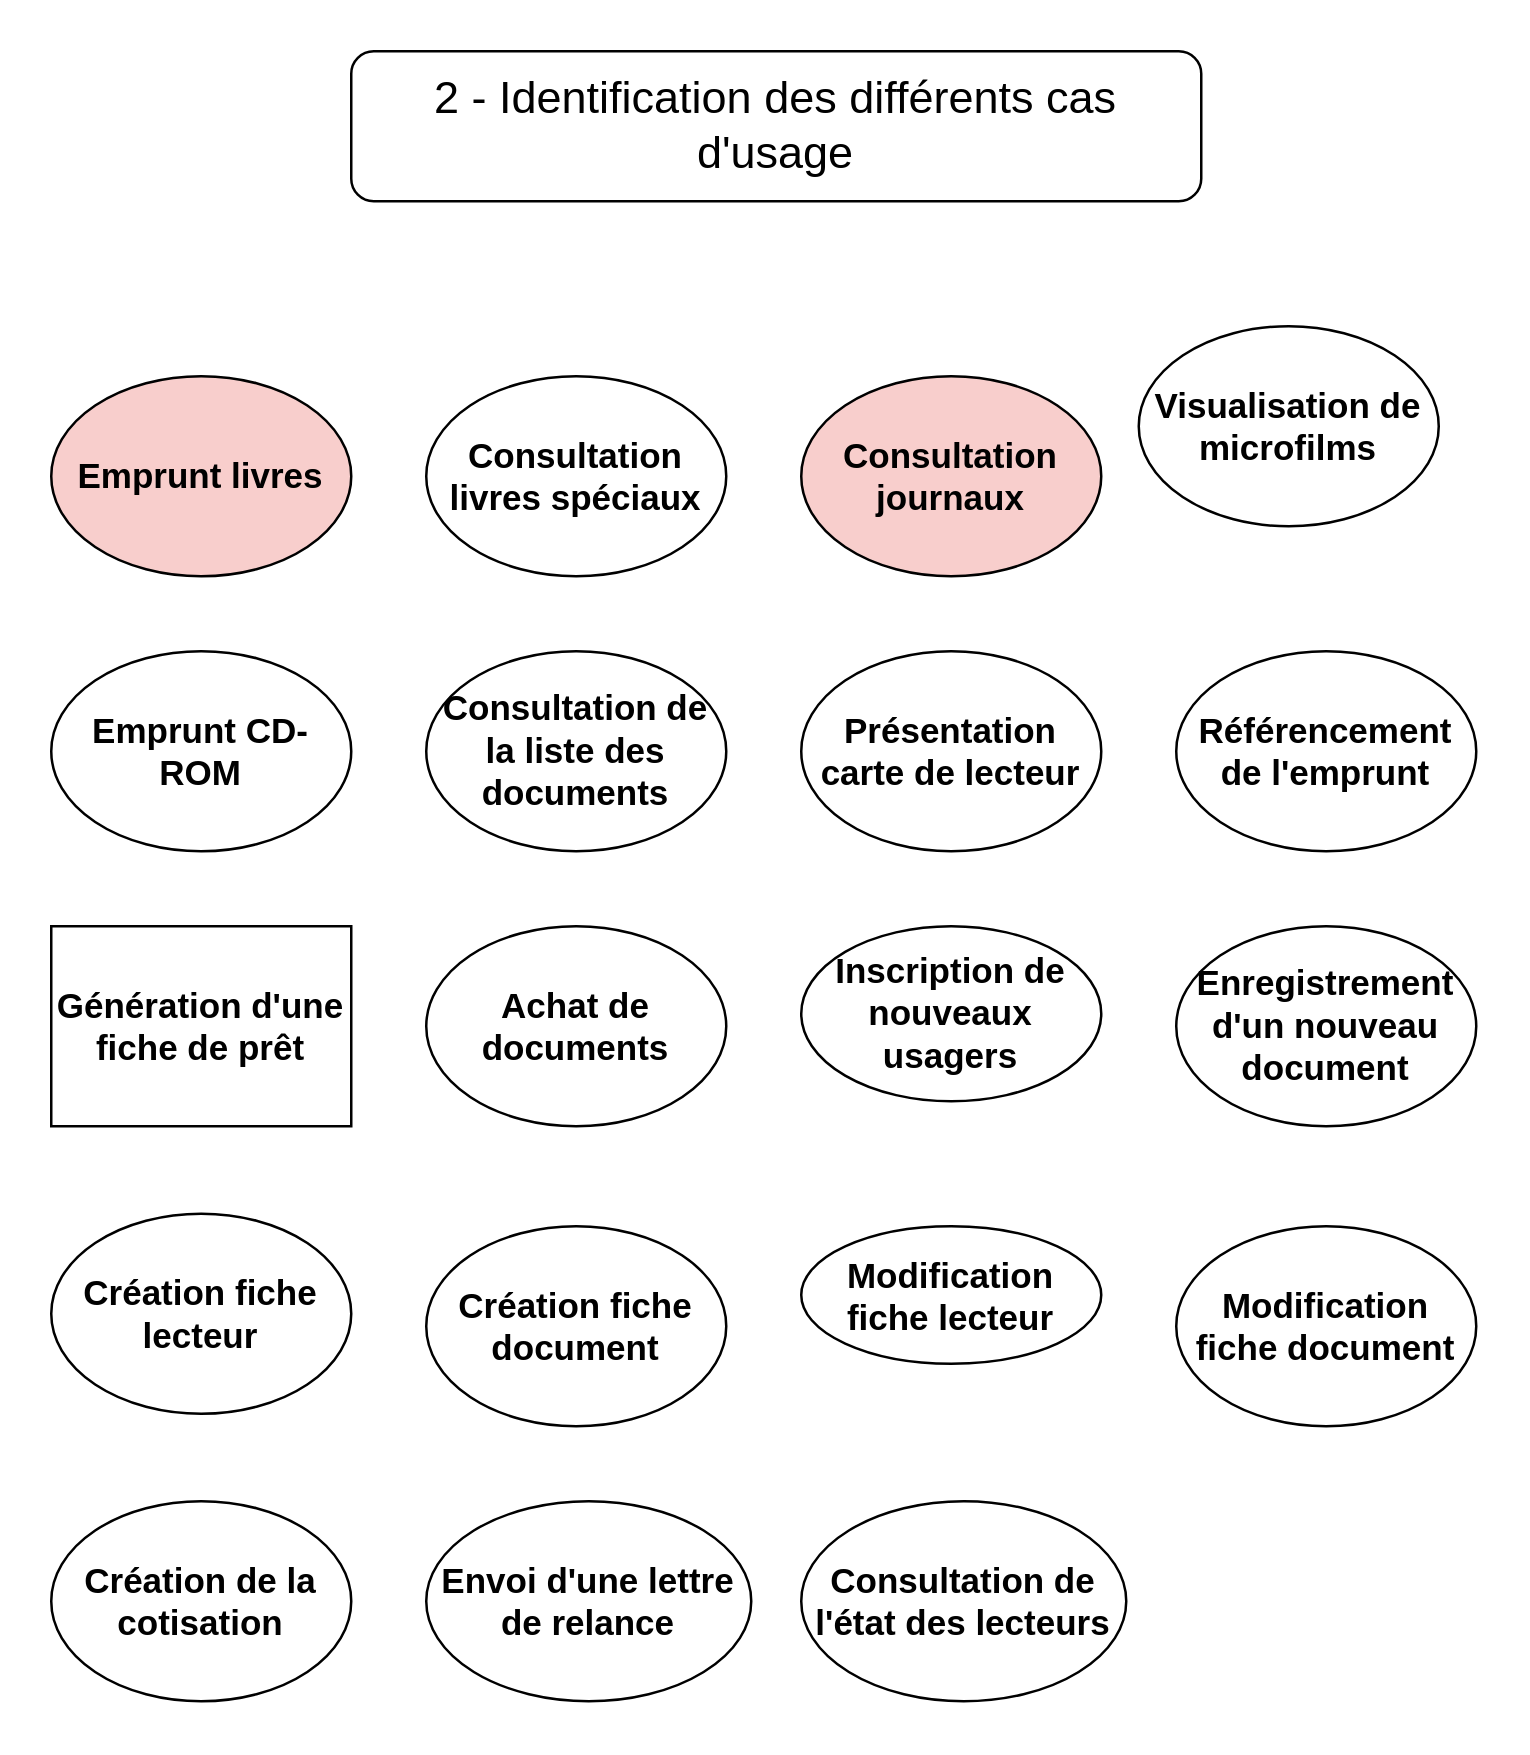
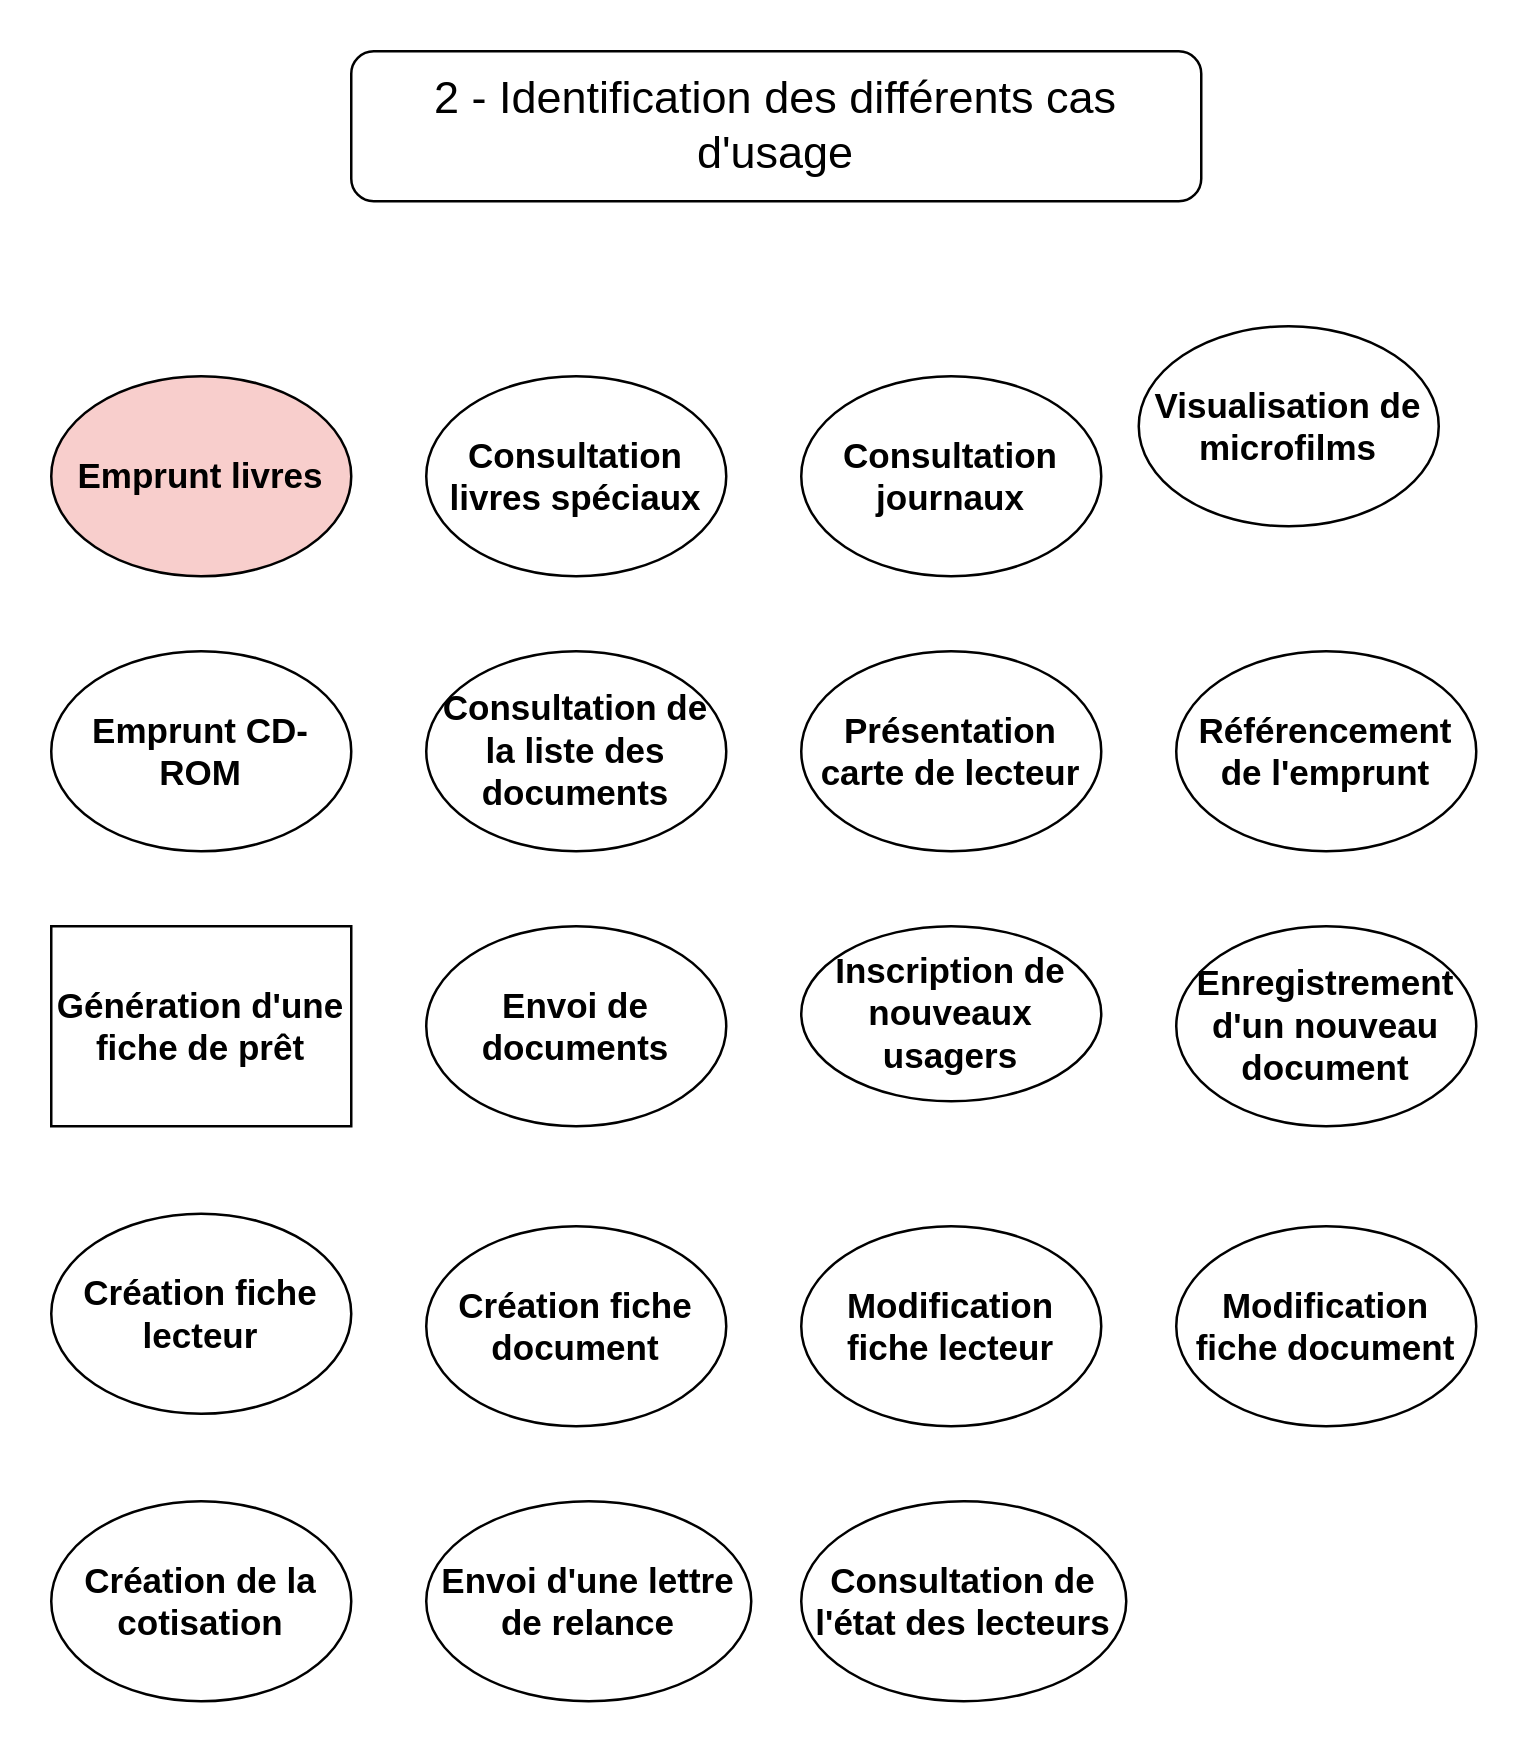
(951, 476) -> (951, 476)
(576, 1026) -> (576, 1026)
(951, 1295) -> (951, 1326)
